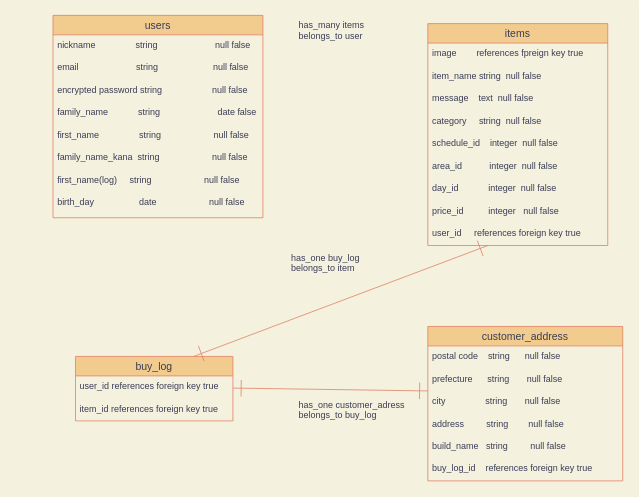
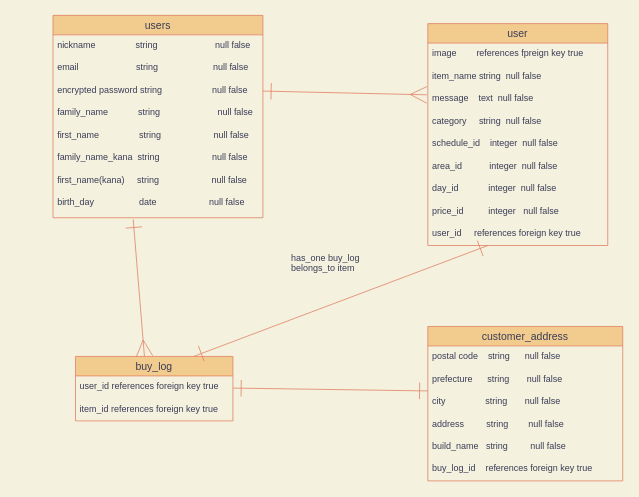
(349, 30) -> none
(518, 34) -> (518, 34)
none -> (387, 94)
(187, 113) -> (185, 113)
(178, 180) -> (182, 180)
none -> (139, 289)
(349, 410) -> none
